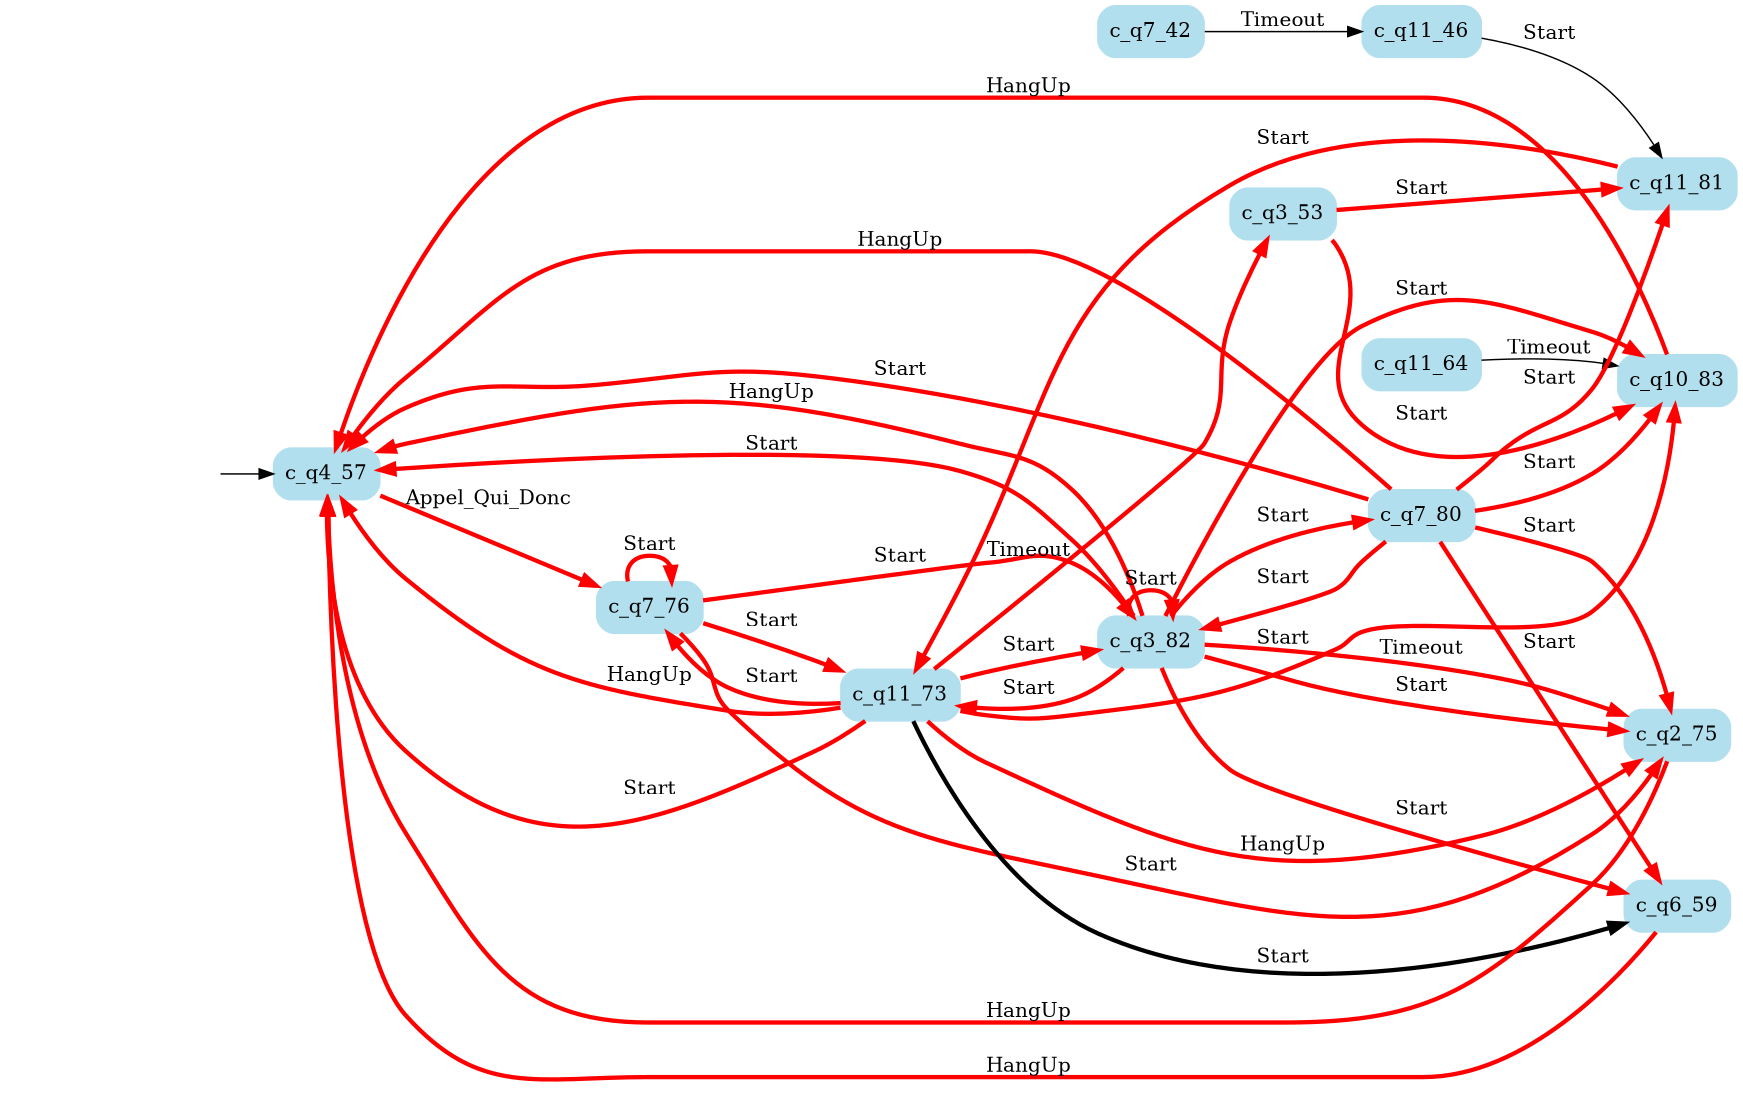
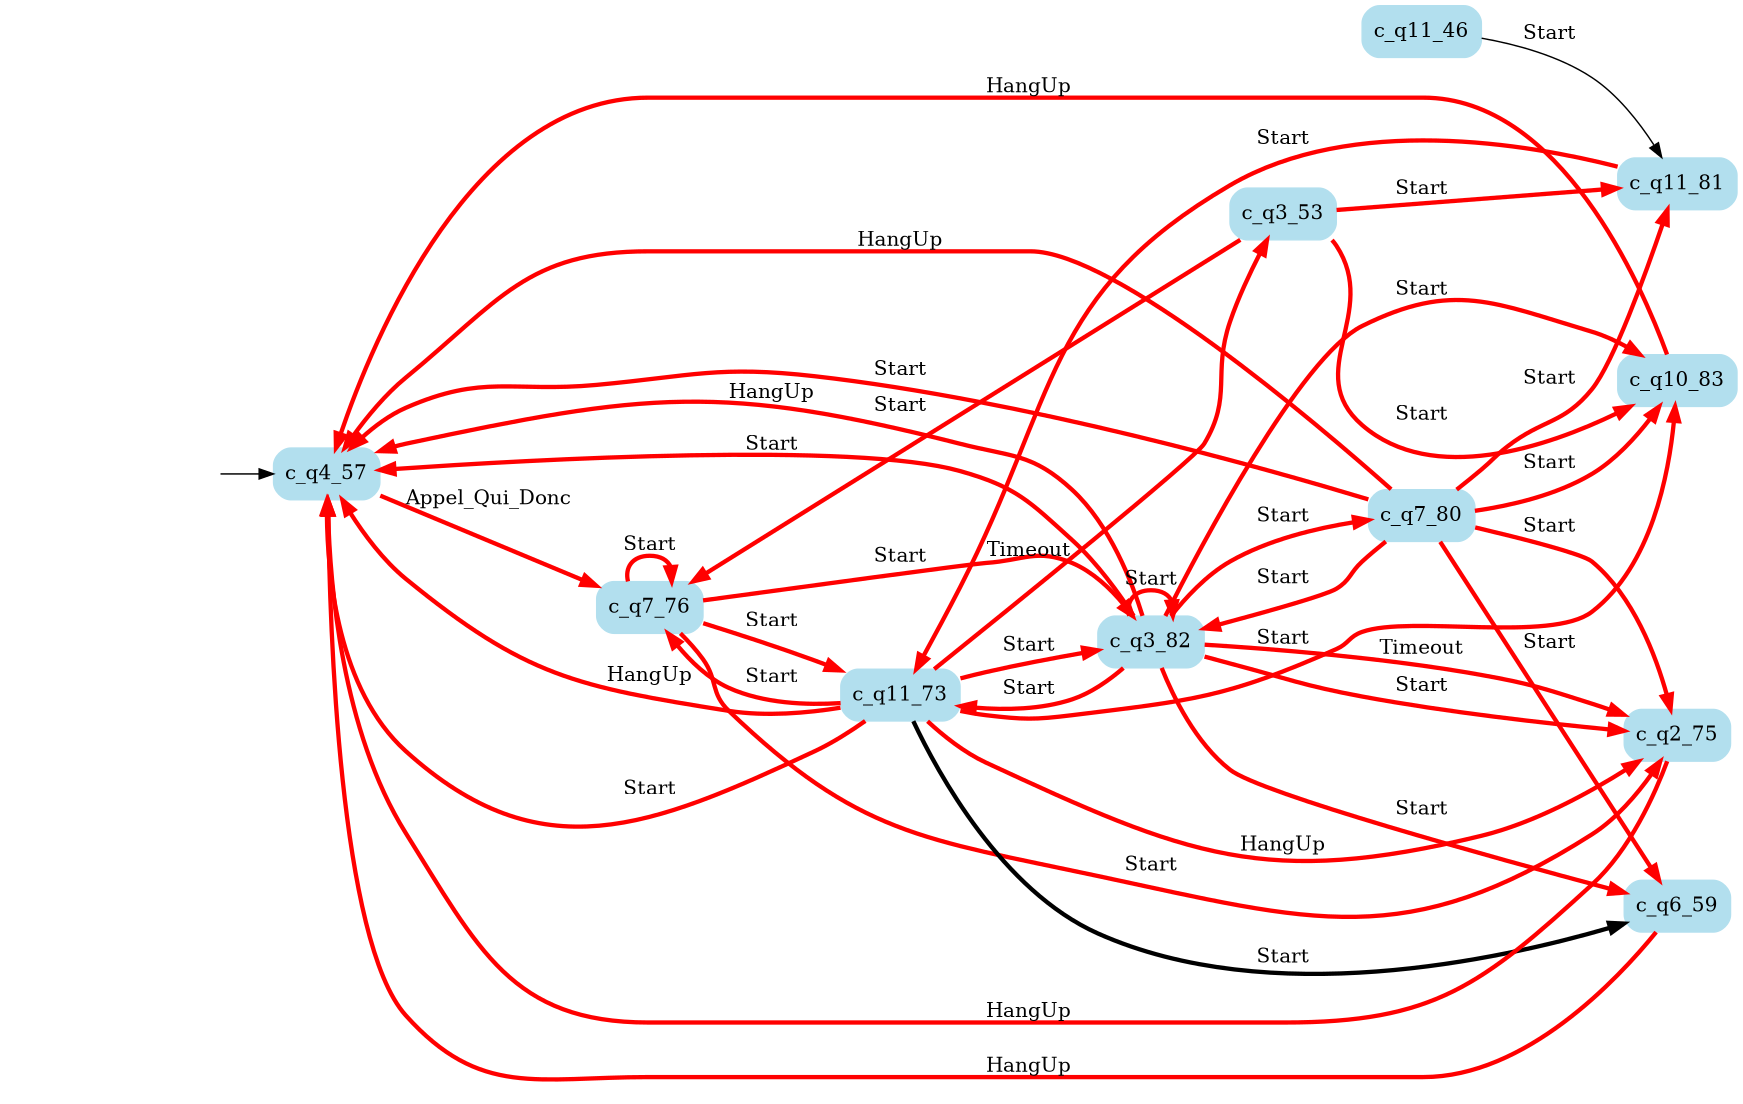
(1151, 32) -> none
(1422, 365) -> none
none -> (960, 415)
